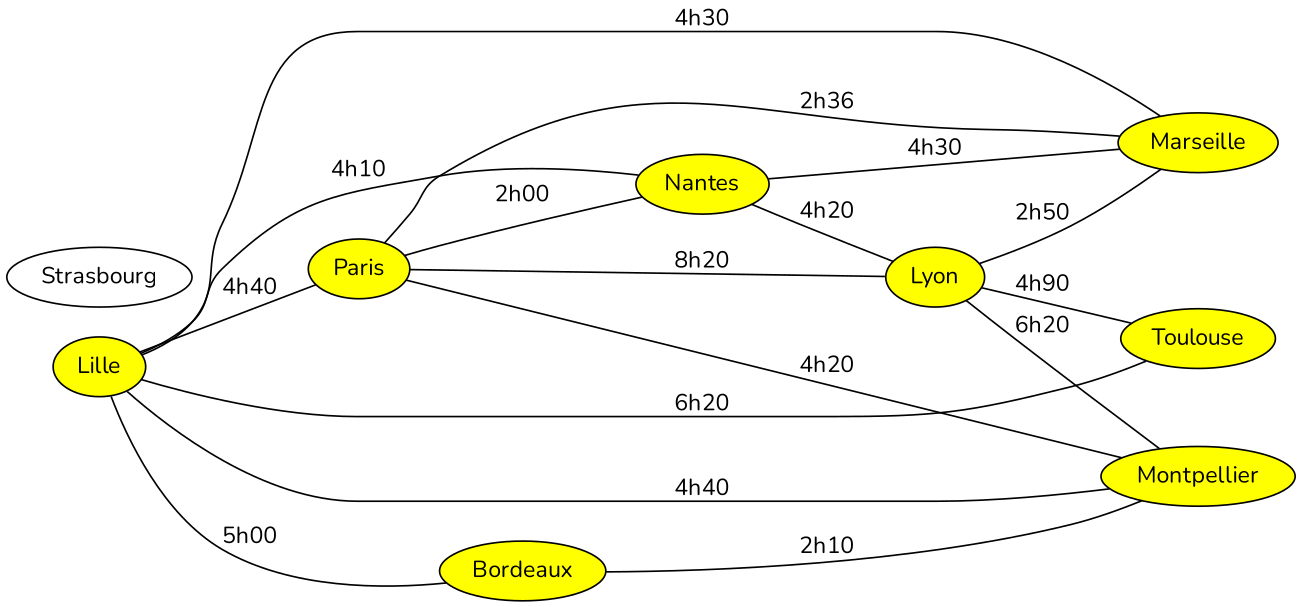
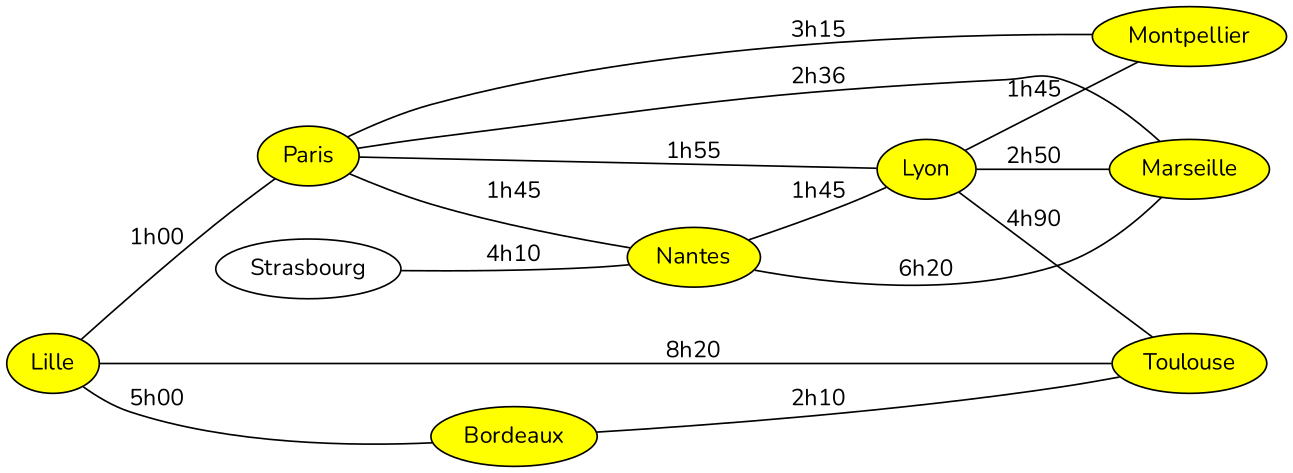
(558, 32) -> none
(935, 149) -> (927, 270)
(359, 191) -> (515, 270)
(523, 195) -> (514, 192)
(827, 212) -> (819, 192)
(703, 261) -> (694, 152)
(250, 288) -> (157, 238)
(1043, 326) -> (1034, 90)
(827, 366) -> (819, 31)
(703, 404) -> (694, 351)
(604, 501) -> none
(877, 557) -> (859, 411)
